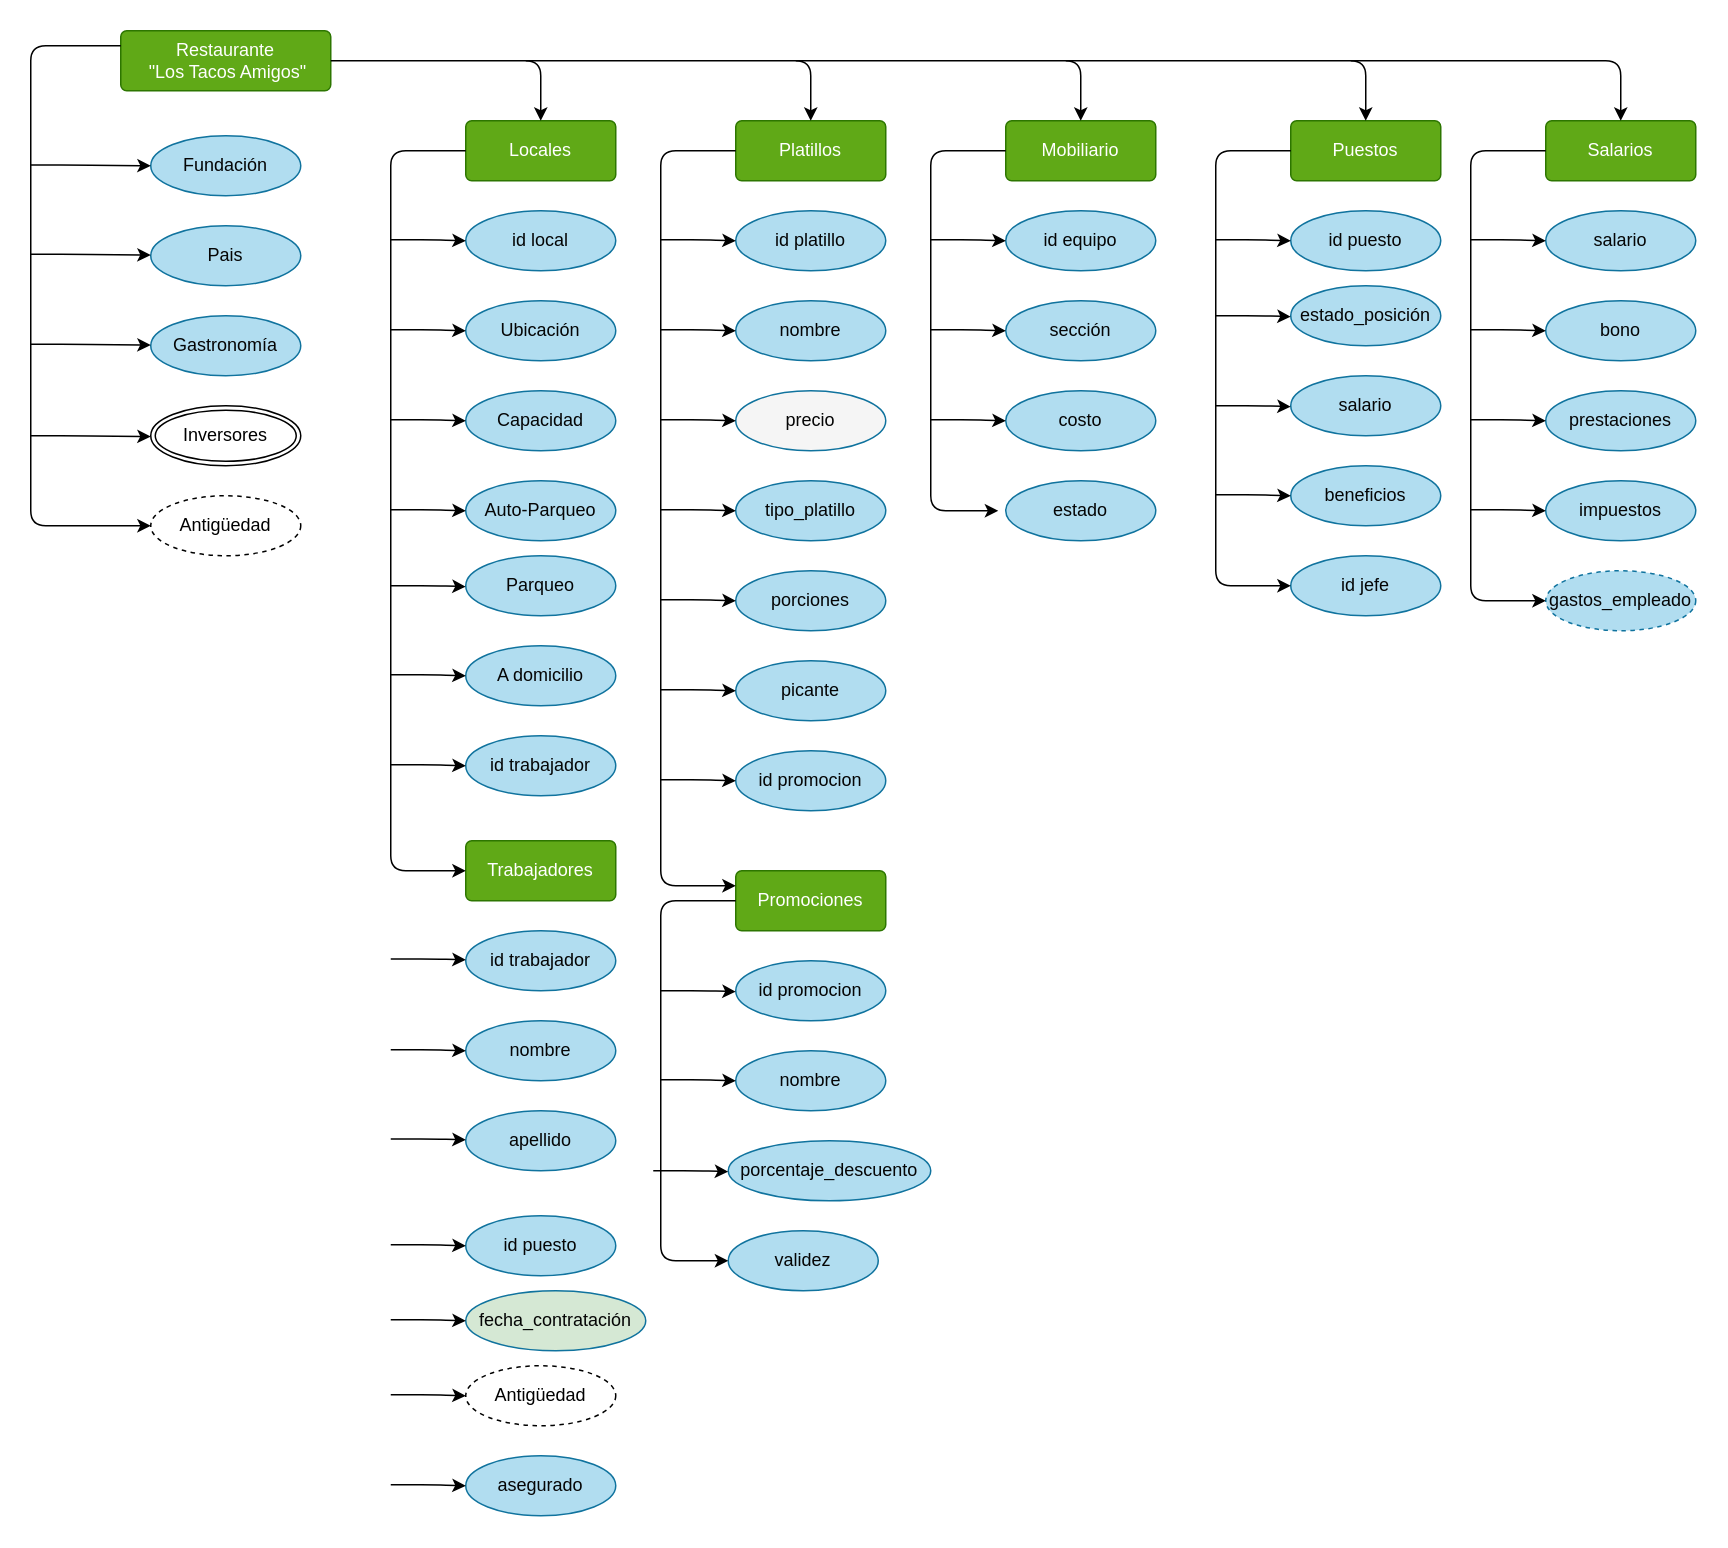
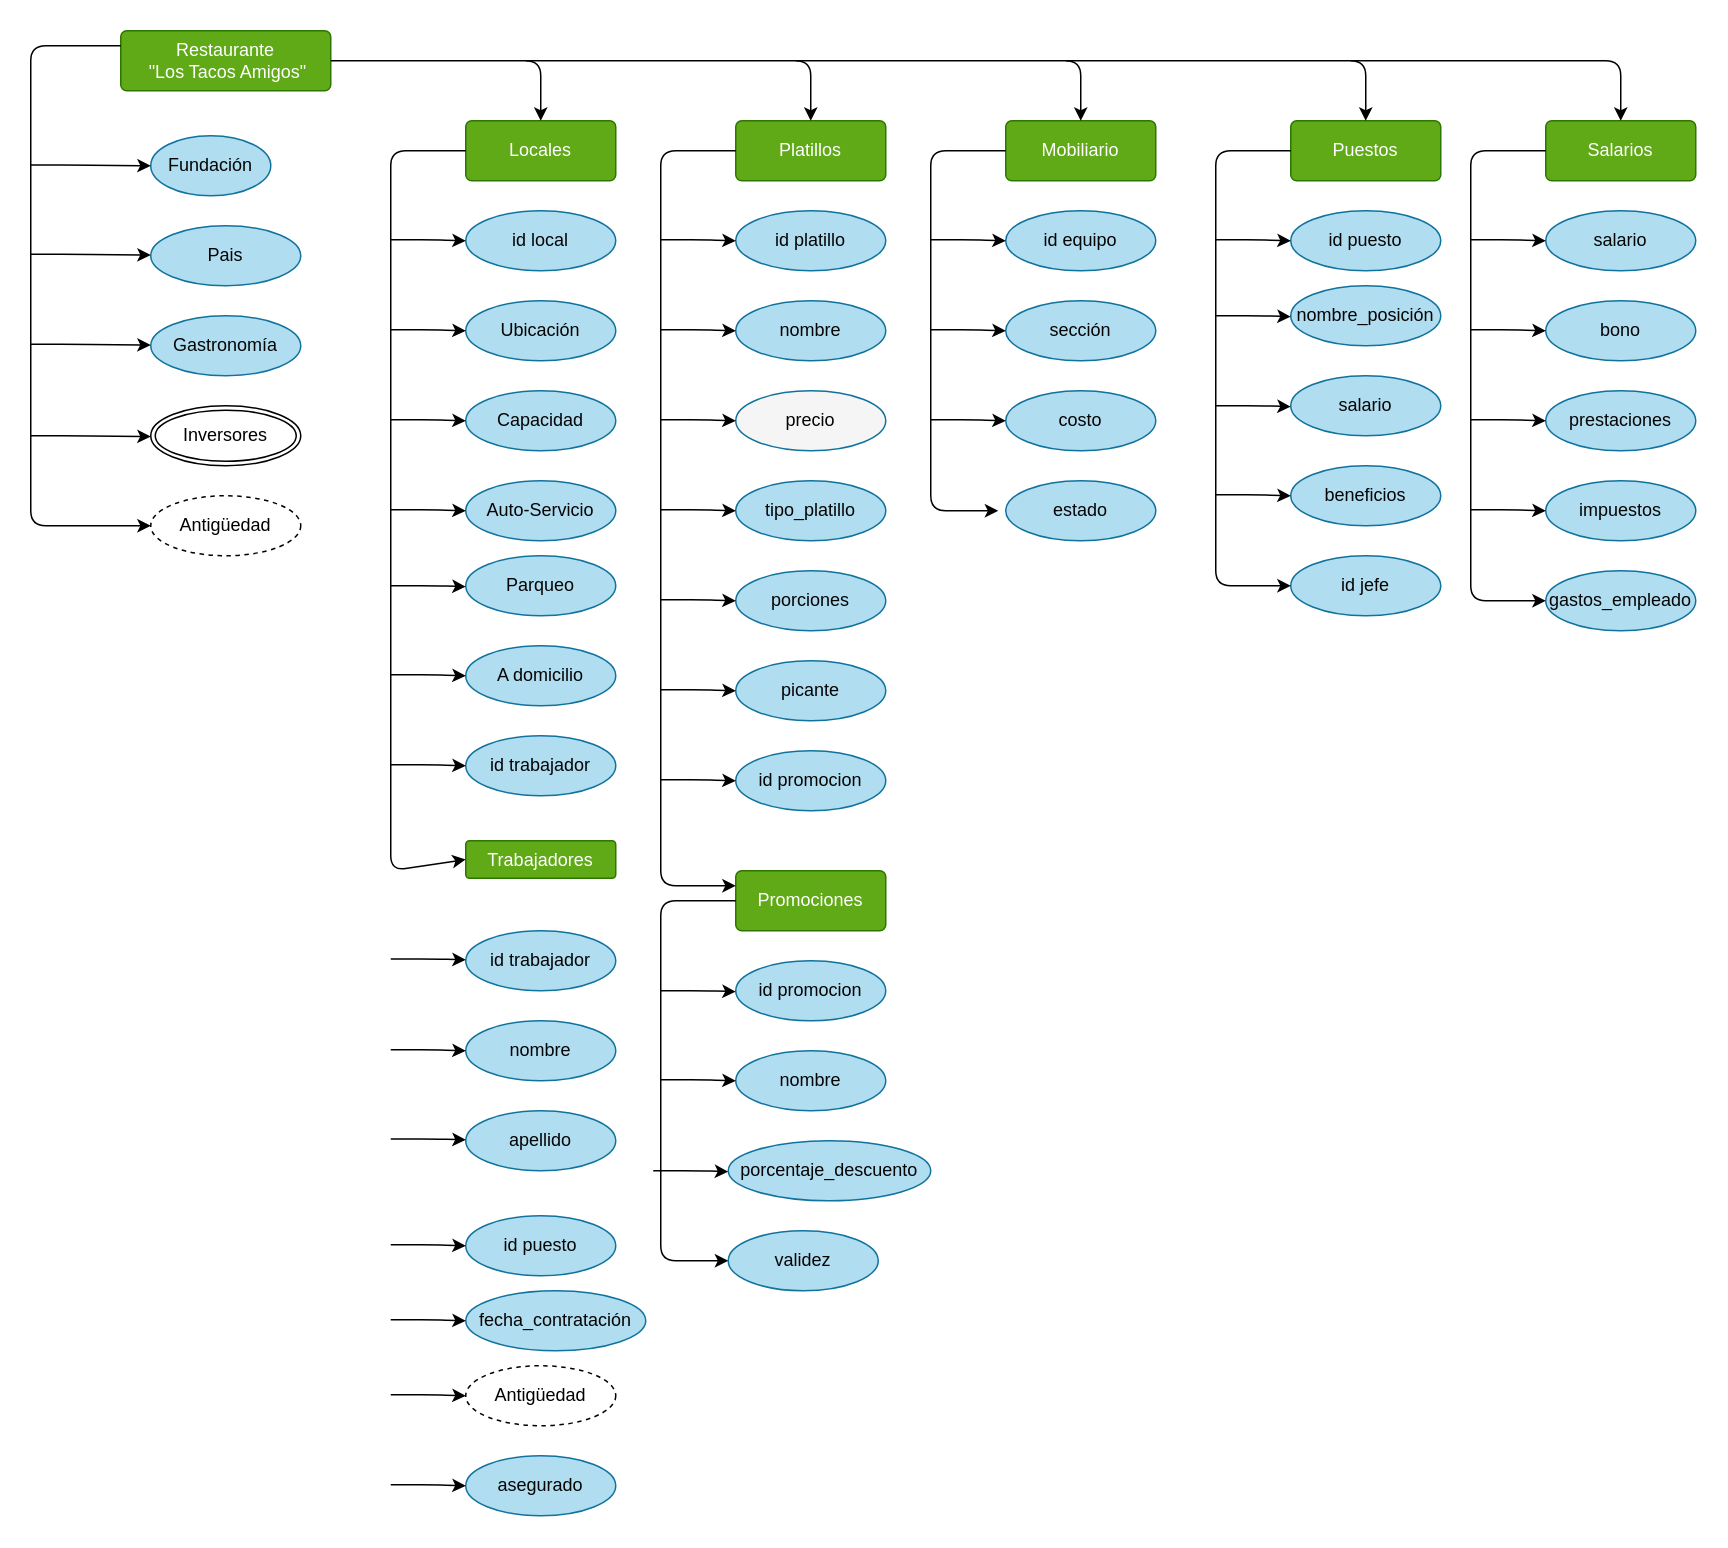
(226, 166) -> (211, 166)
(1366, 316) -> (1366, 316)
(541, 511) -> (541, 511)
(1621, 601) -> (1621, 601)
(541, 871) -> (541, 860)
(556, 1321) -> (556, 1321)
